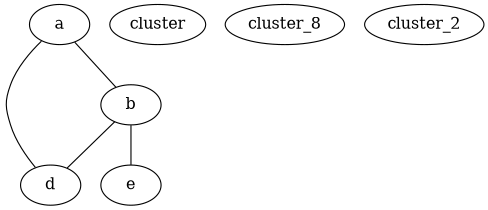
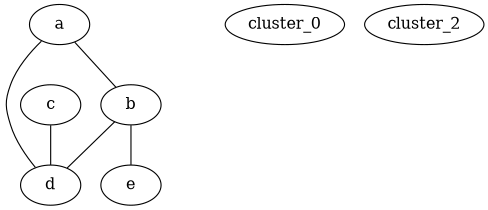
(158, 25) -> none
(285, 25) -> (285, 25)
none -> (51, 105)
